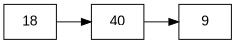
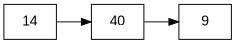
(30, 22) -> (30, 22)
